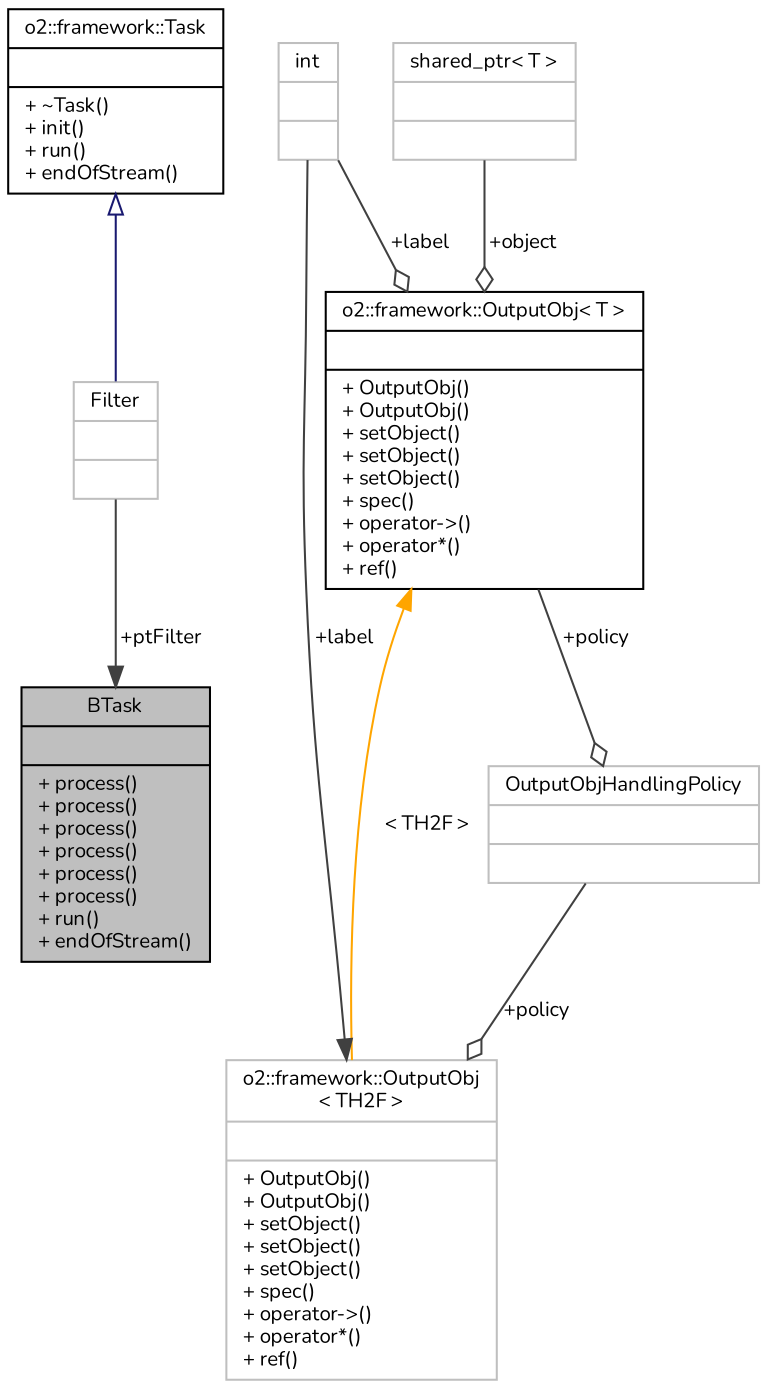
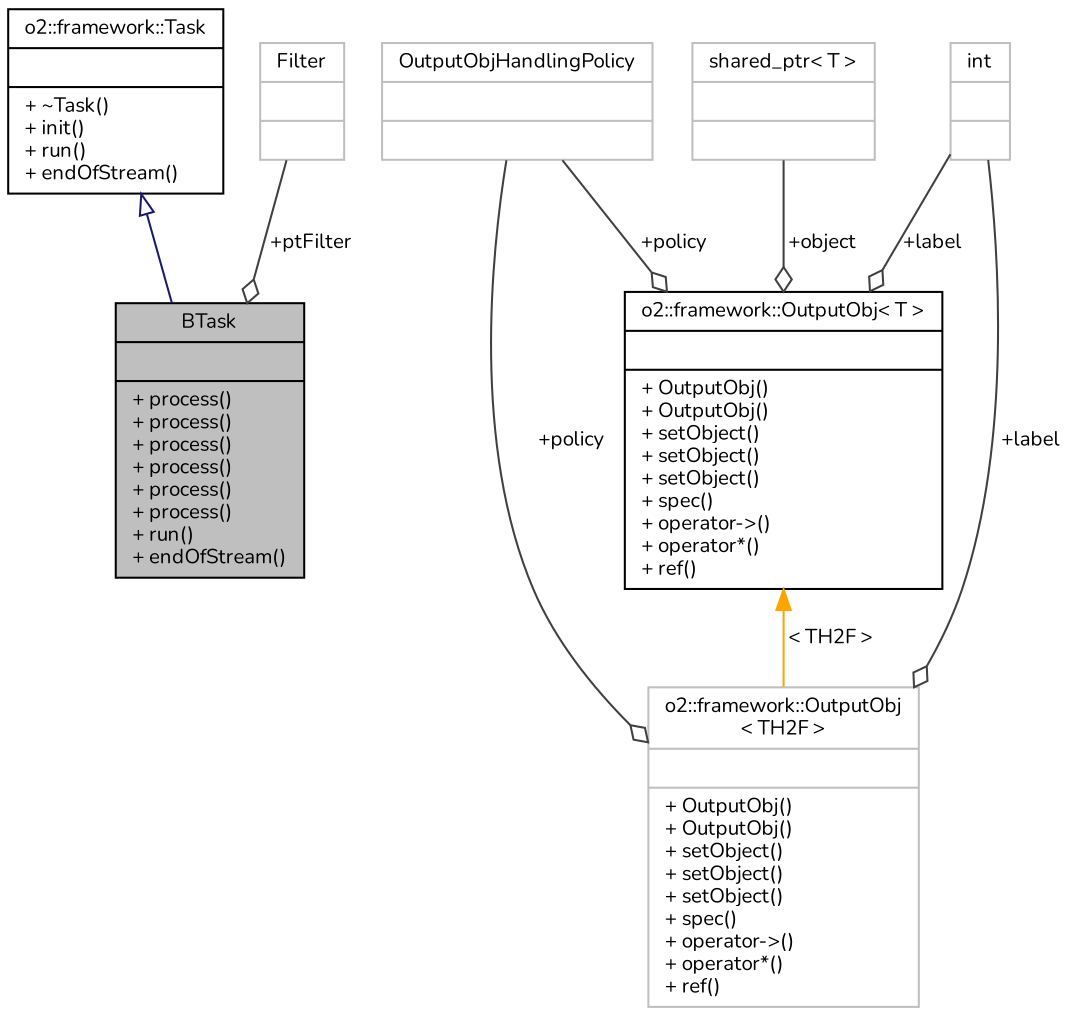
(116, 298) -> (159, 259)
(116, 583) -> (270, 220)
(307, 600) -> (994, 418)
(566, 666) -> (607, 216)
